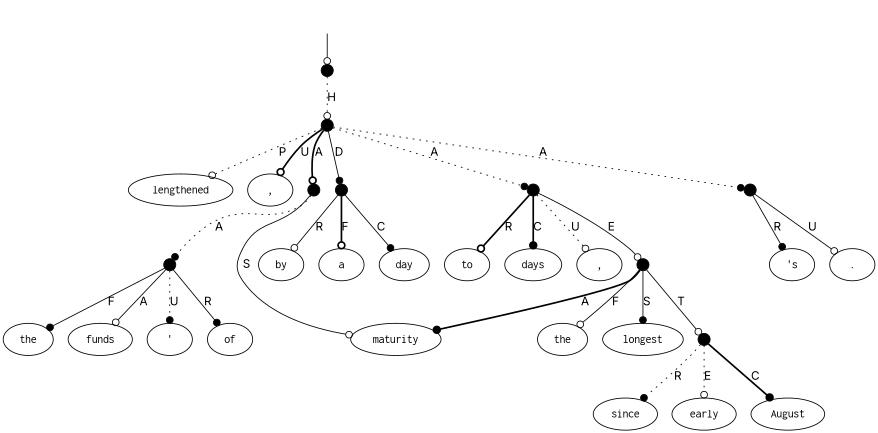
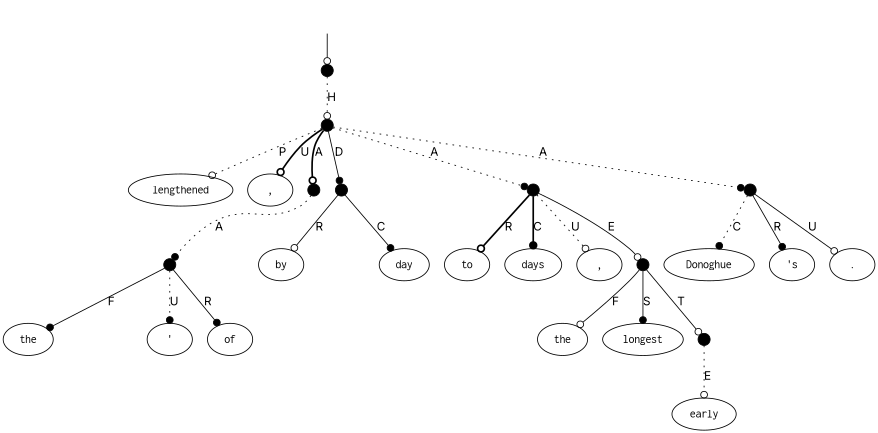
(341, 265) -> none
none -> (709, 265)
(100, 339) -> none
(396, 339) -> none
(625, 414) -> none
(788, 414) -> none
